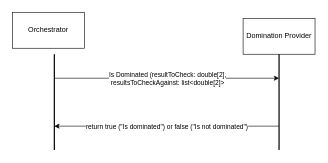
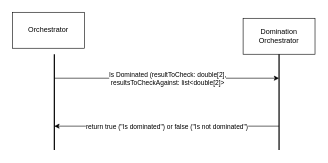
(279, 36) -> (279, 36)
